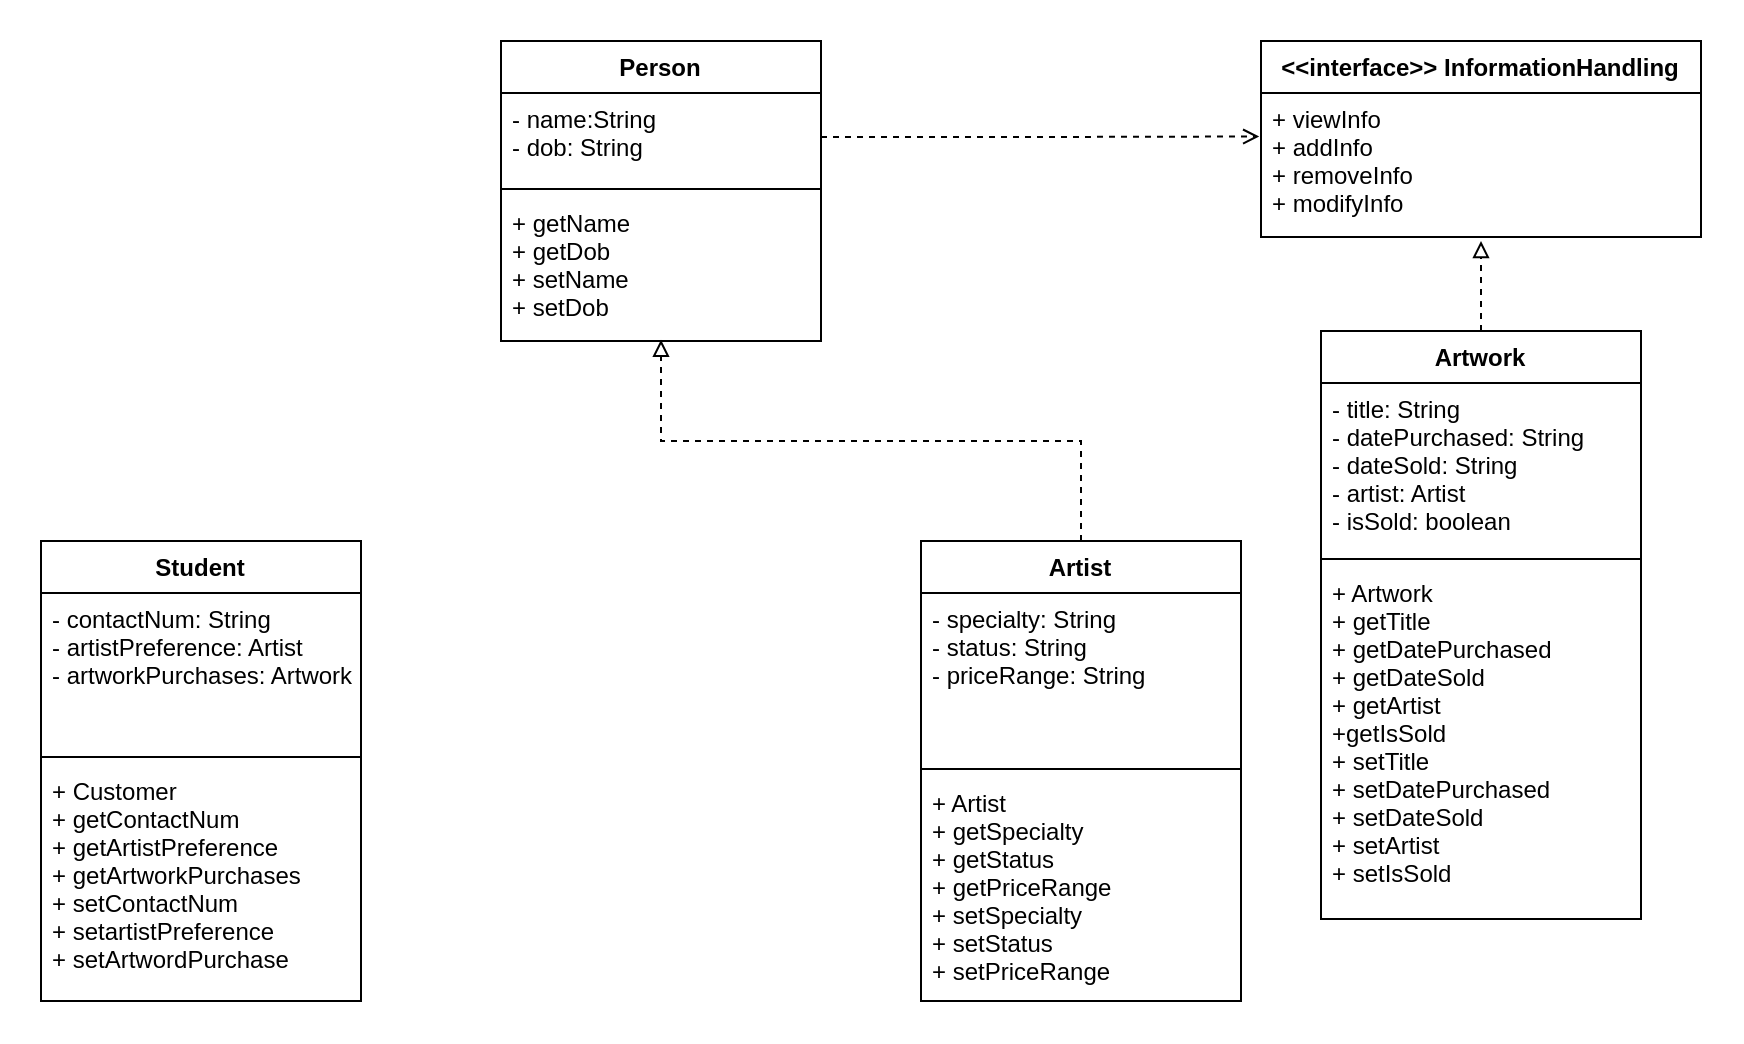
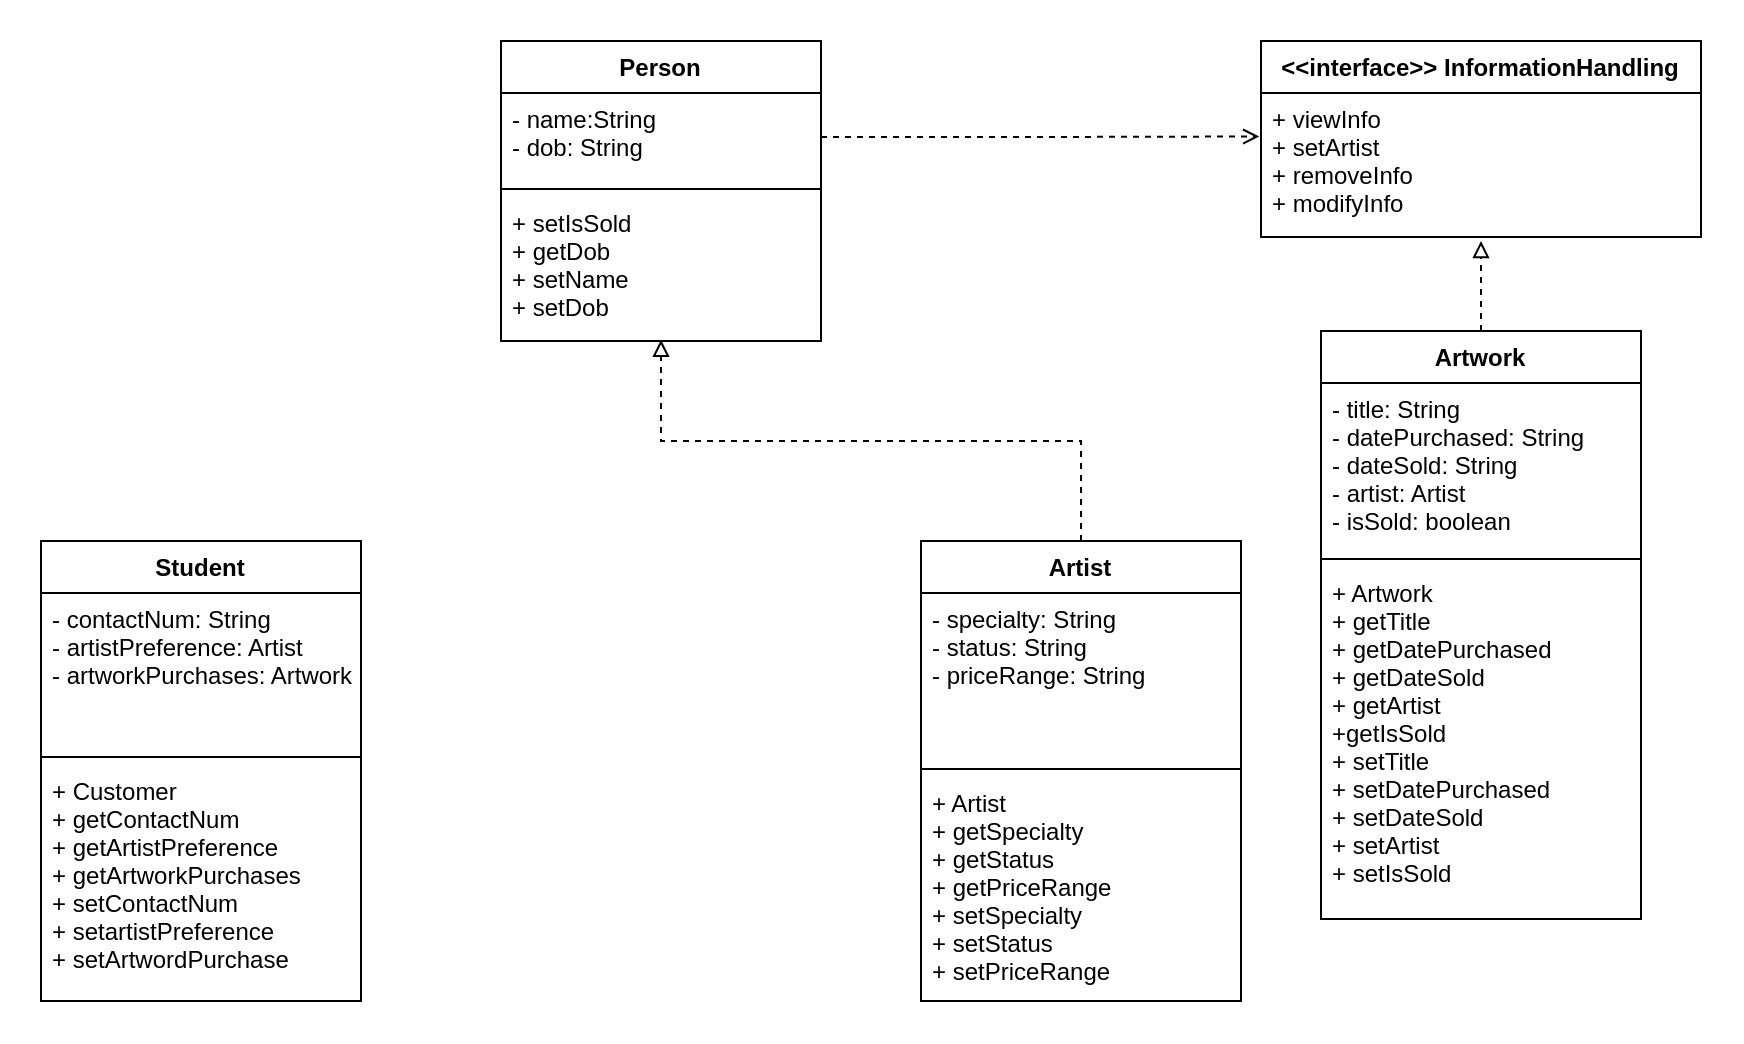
(1333, 120) -> (1333, 120)
(569, 224) -> (580, 224)
